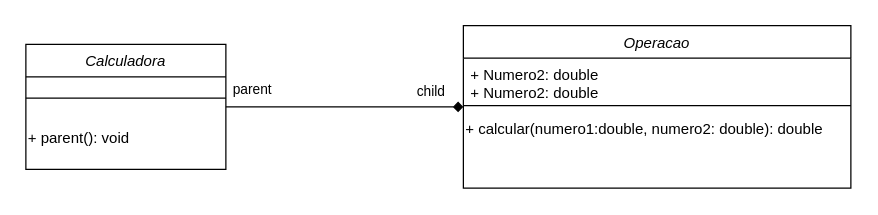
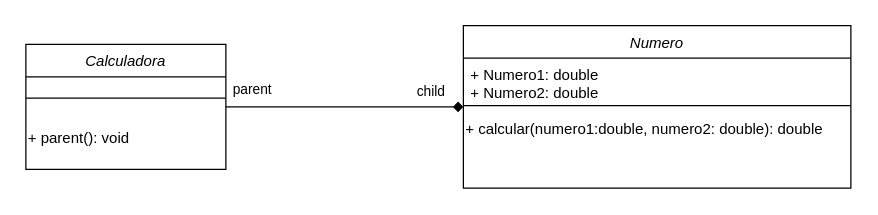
(656, 43) -> (656, 43)
(534, 75) -> (534, 75)
